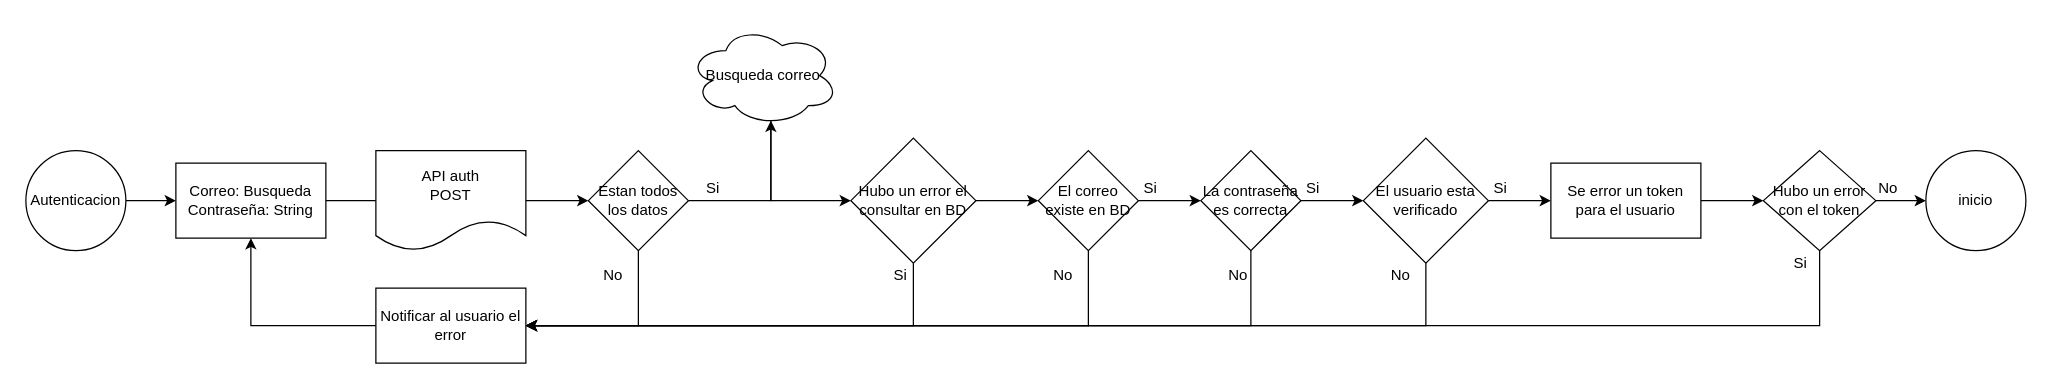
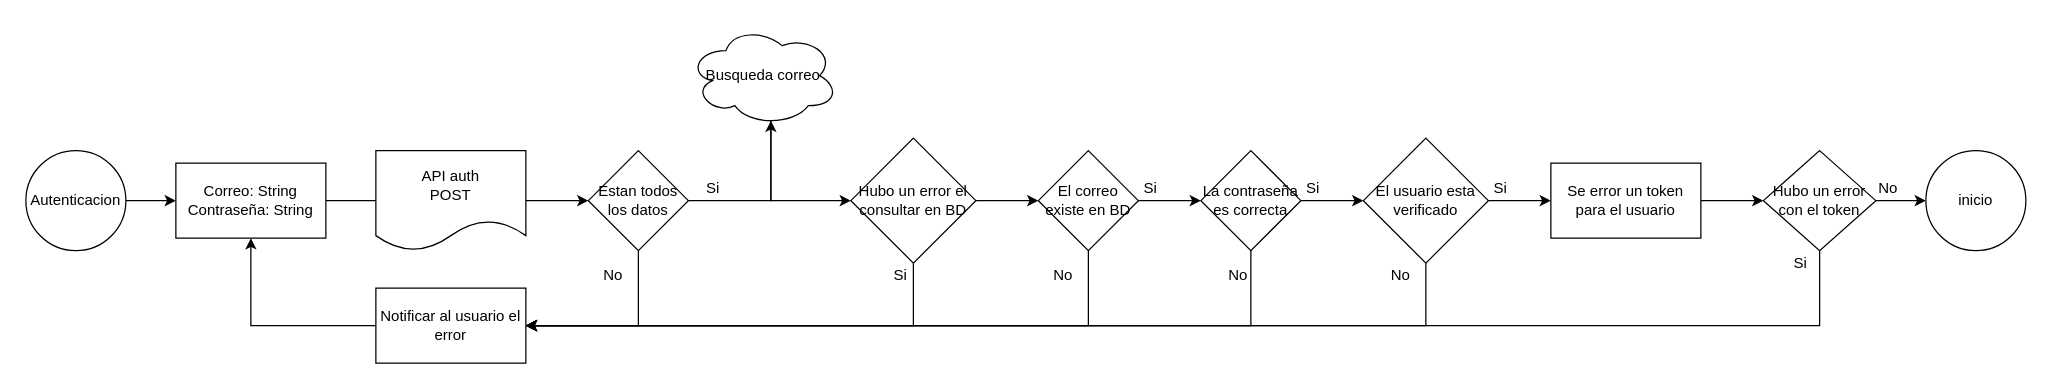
(251, 201) -> (251, 201)
